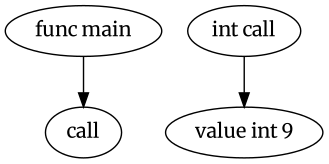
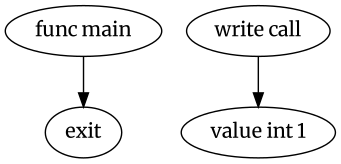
(244, 31) -> (258, 31)
(84, 133) -> (84, 133)
(244, 133) -> (258, 133)
